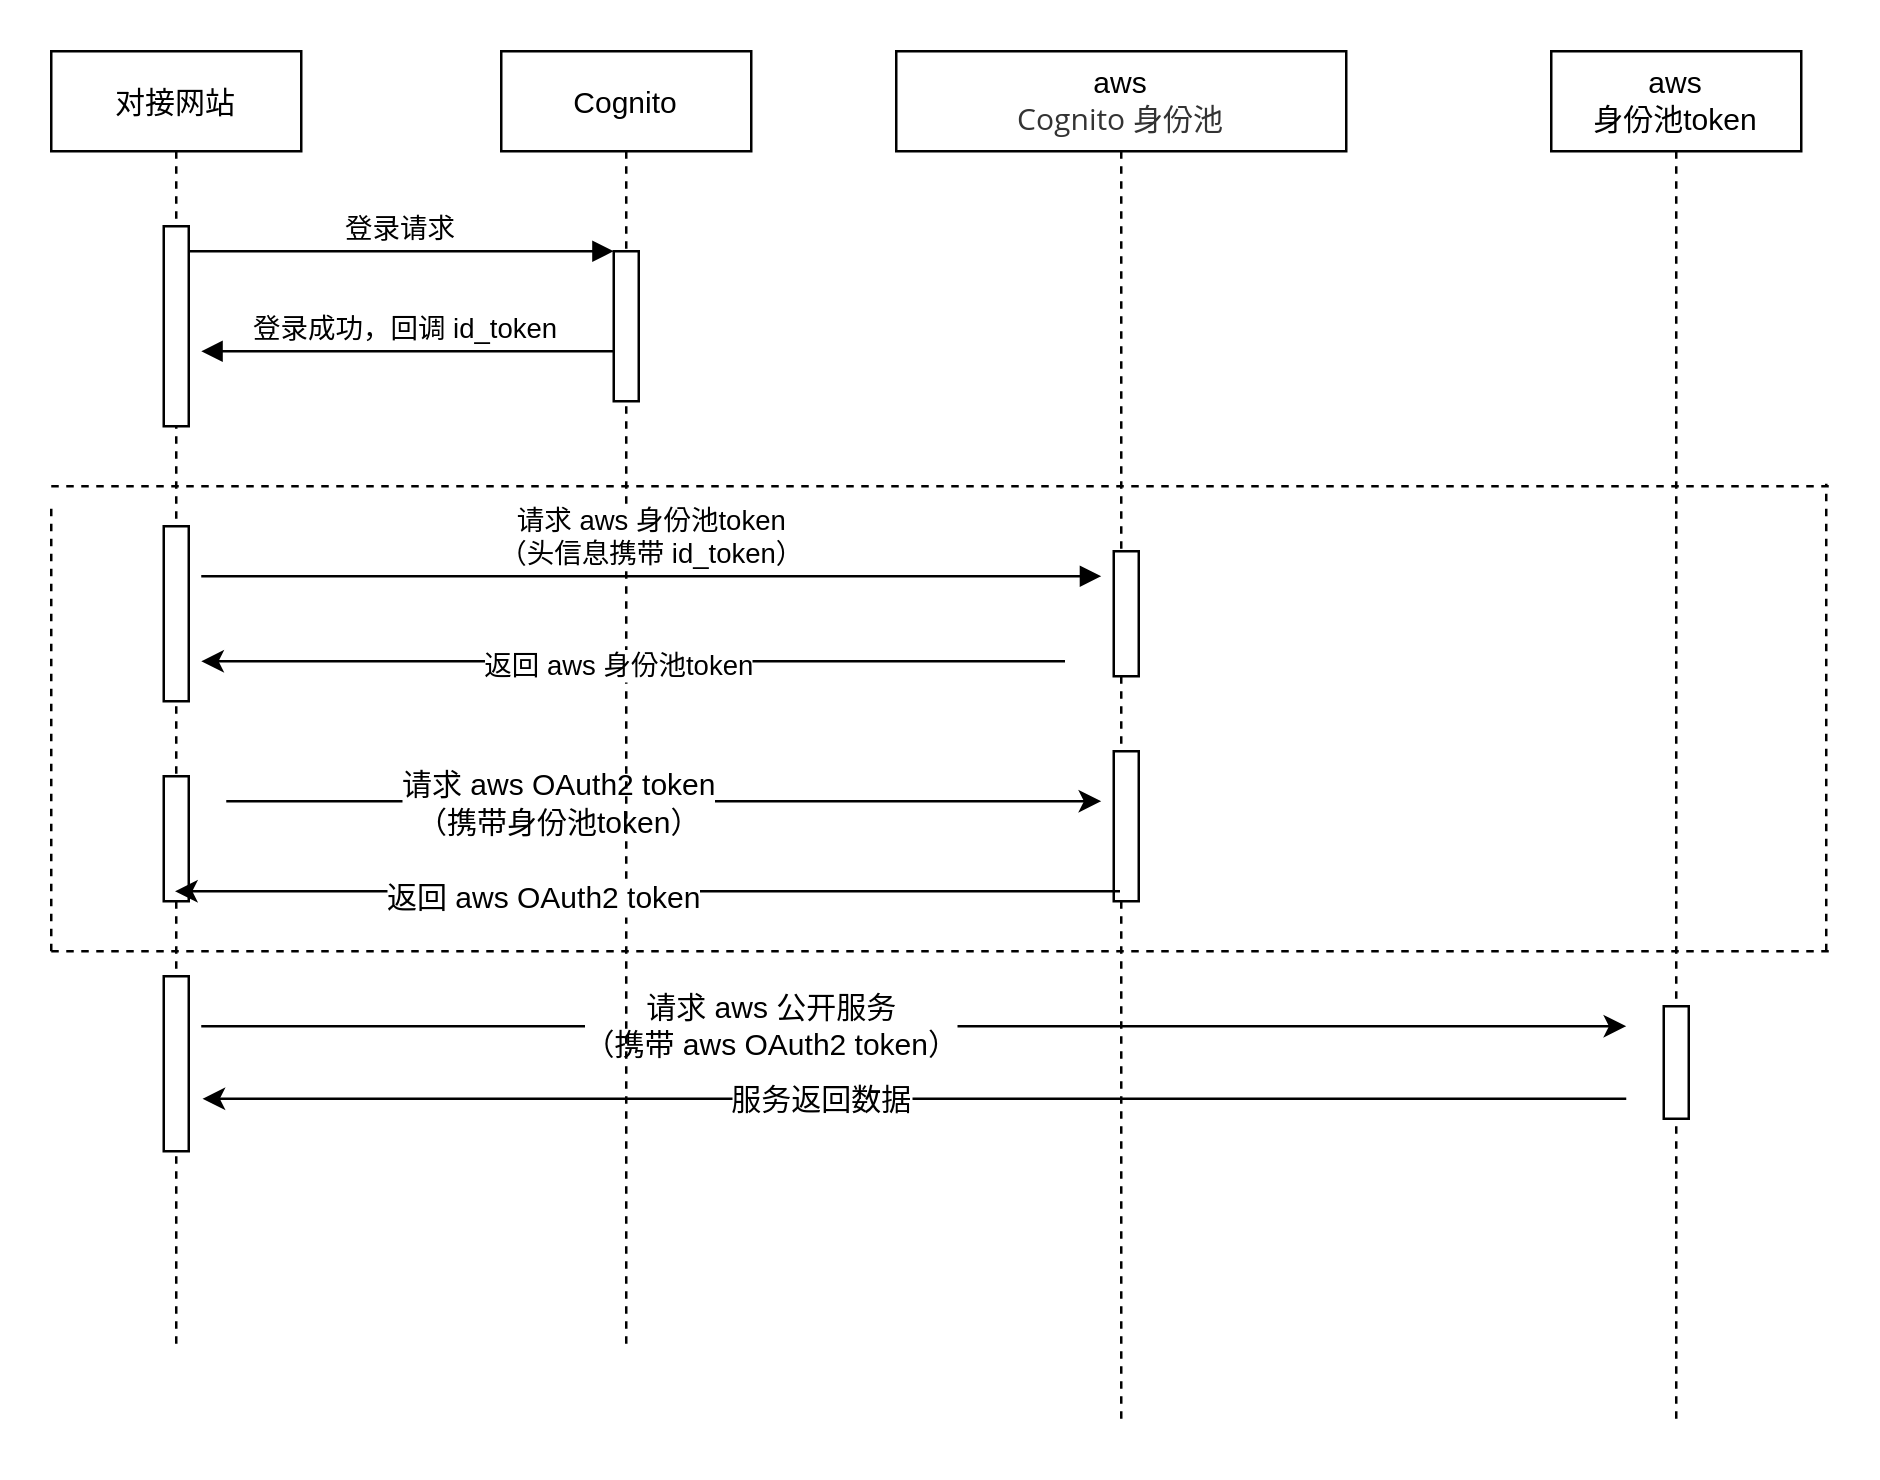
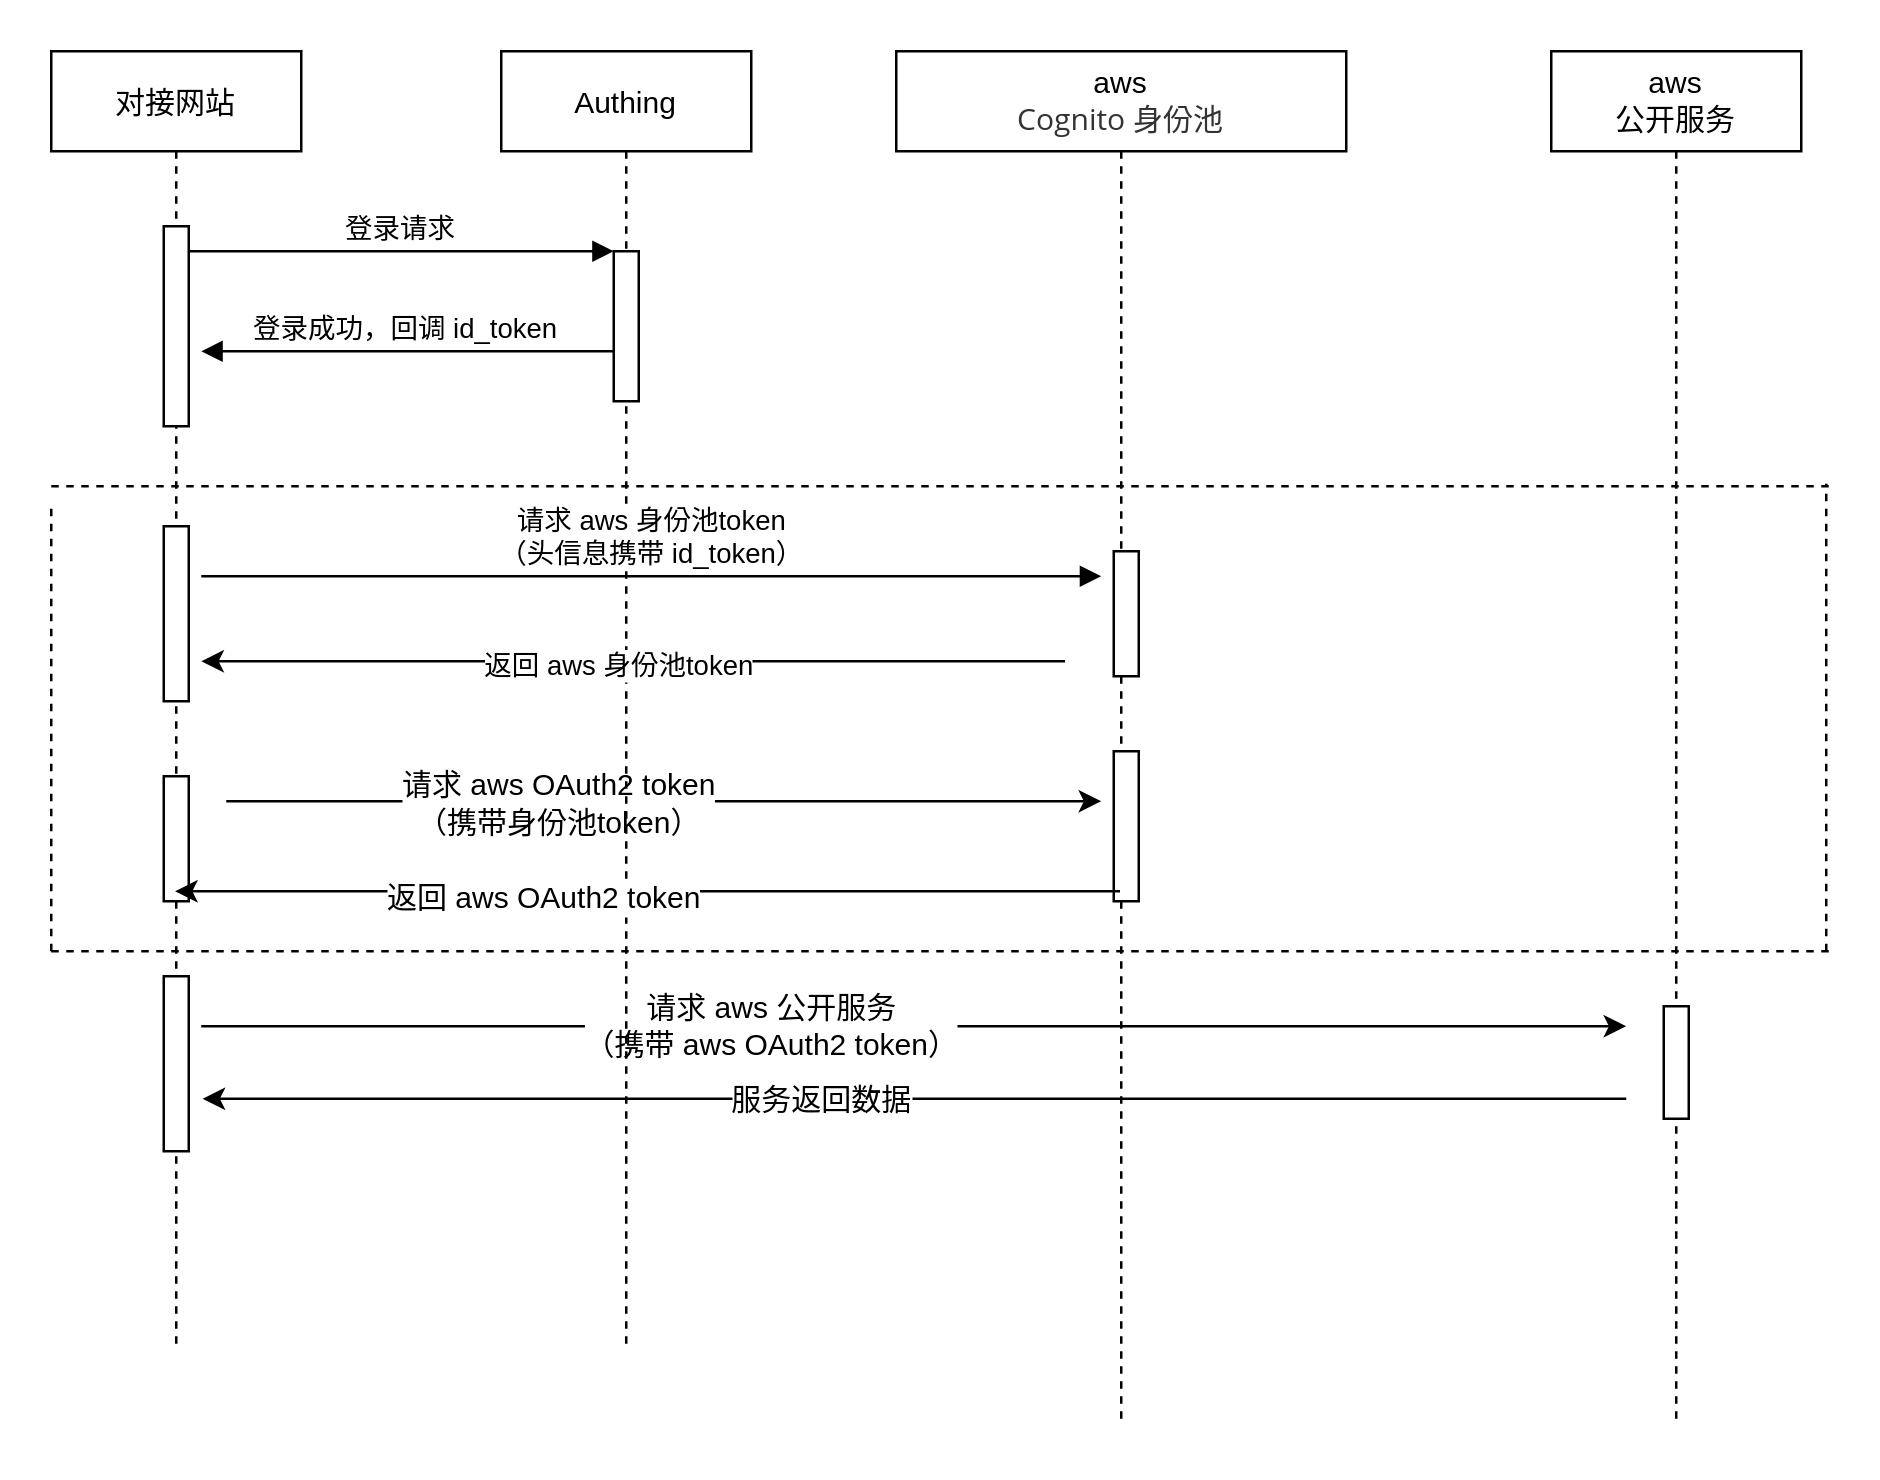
(1676, 101) -> (1676, 101)
(625, 103) -> (625, 103)
